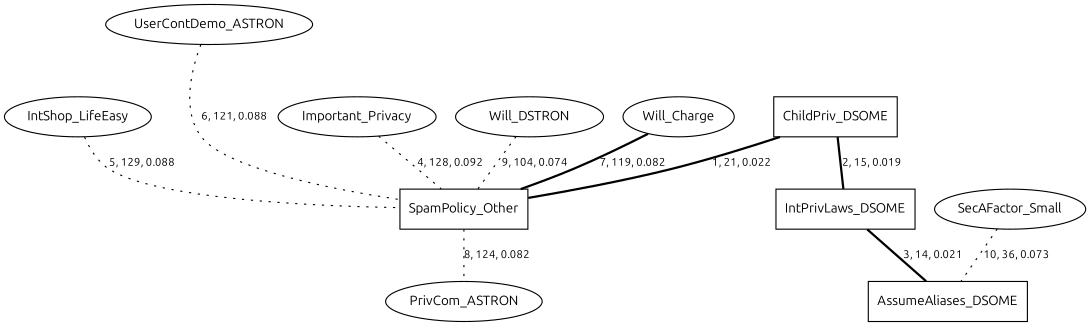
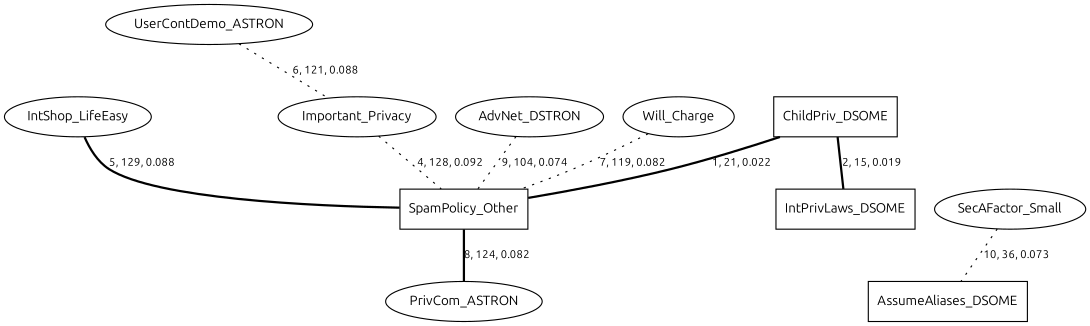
(530, 117) -> (530, 117)
(585, 164) -> (585, 164)
(251, 165) -> (284, 71)
(232, 198) -> (232, 198)
(464, 255) -> (464, 255)
(897, 255) -> none
